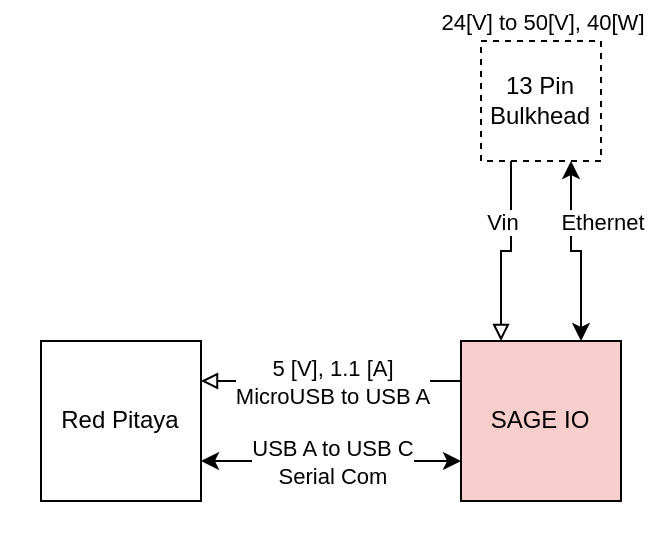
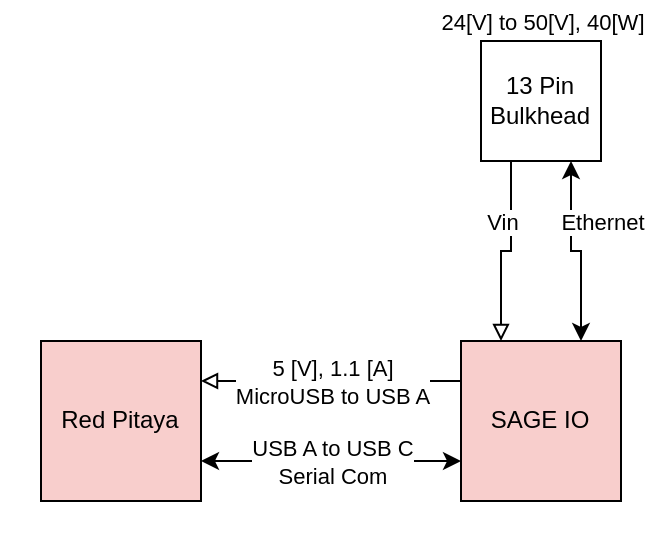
(541, 101) -> (541, 101)
(121, 421) -> (121, 421)
